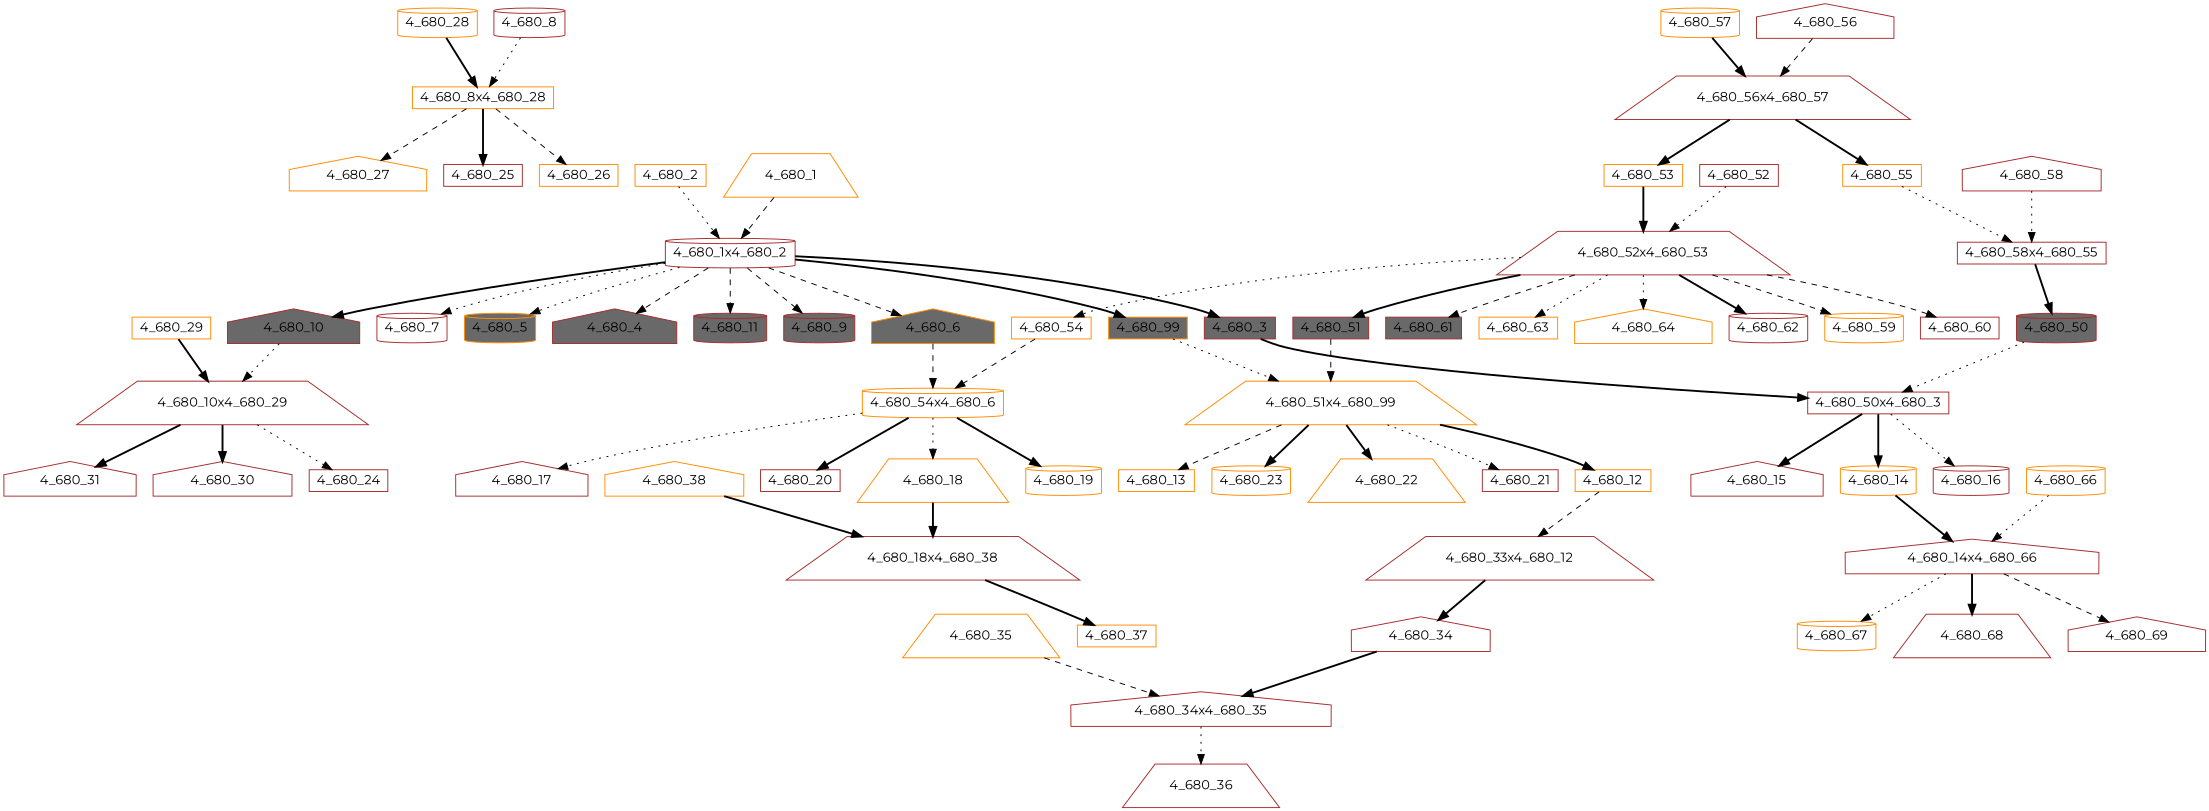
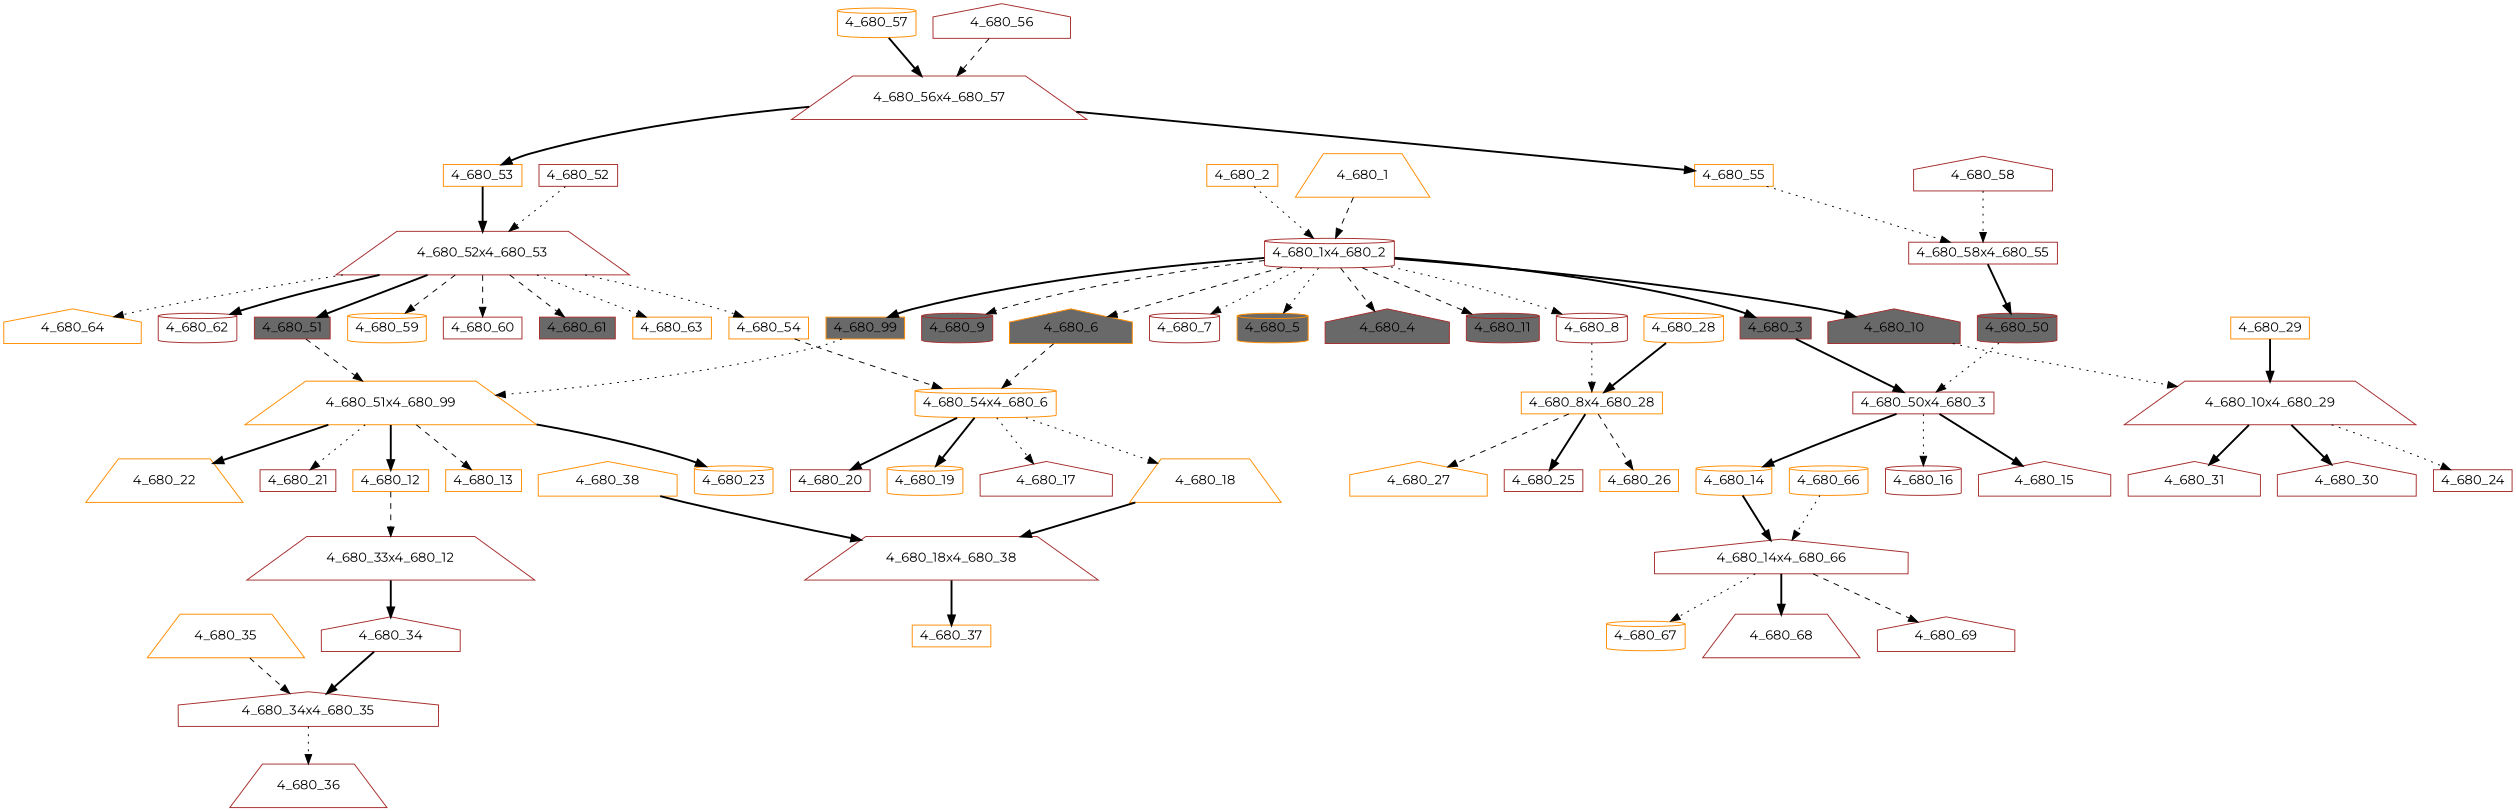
none -> (1472, 287)
